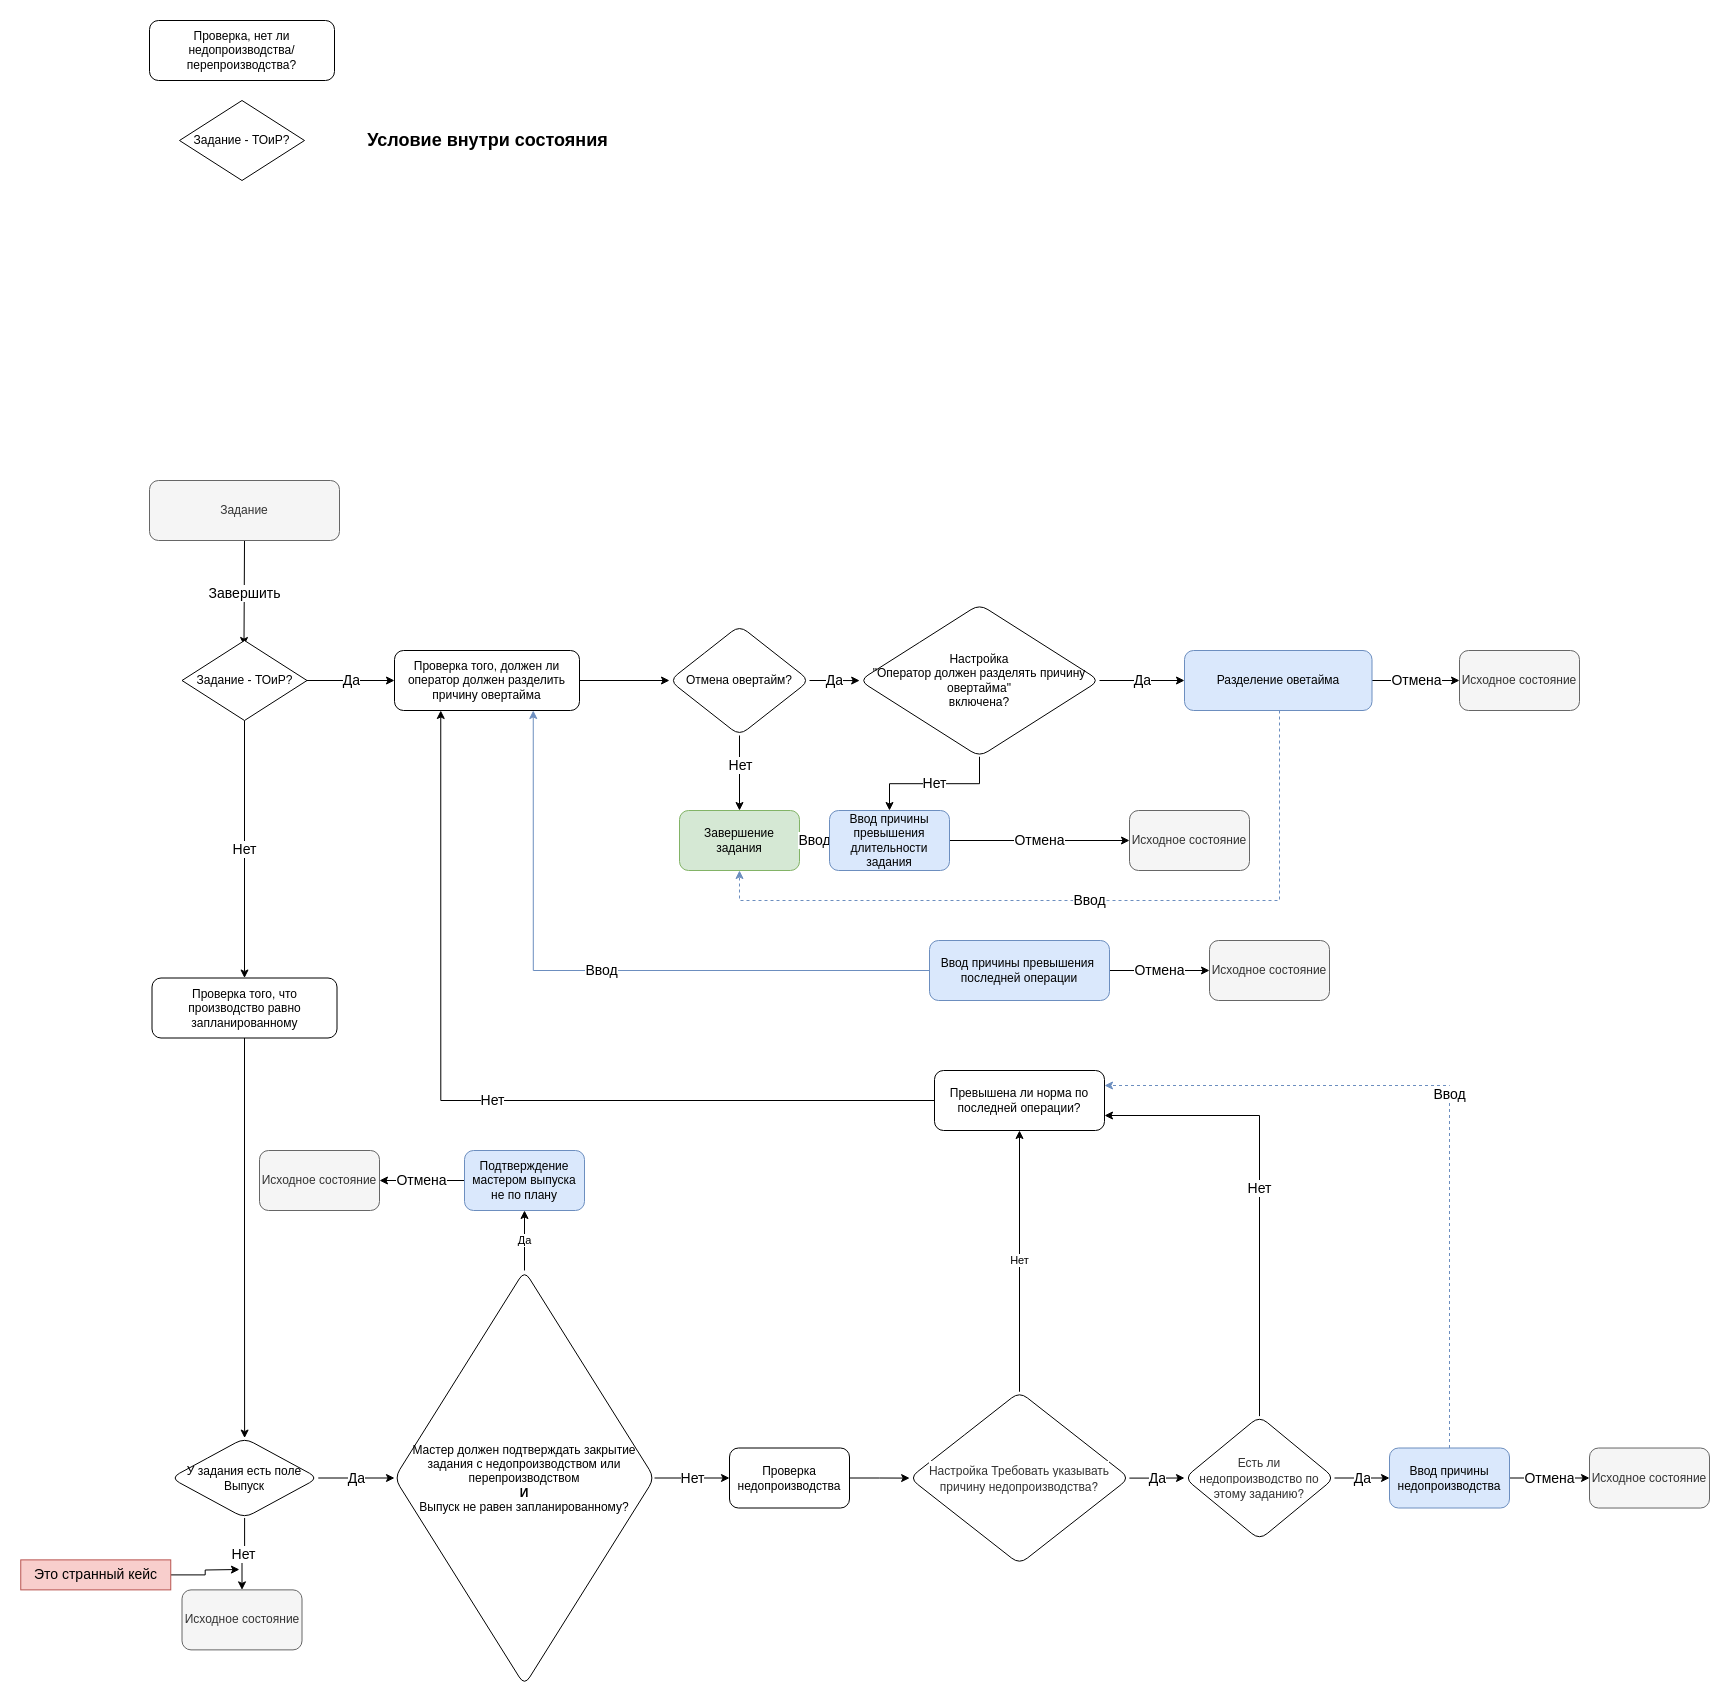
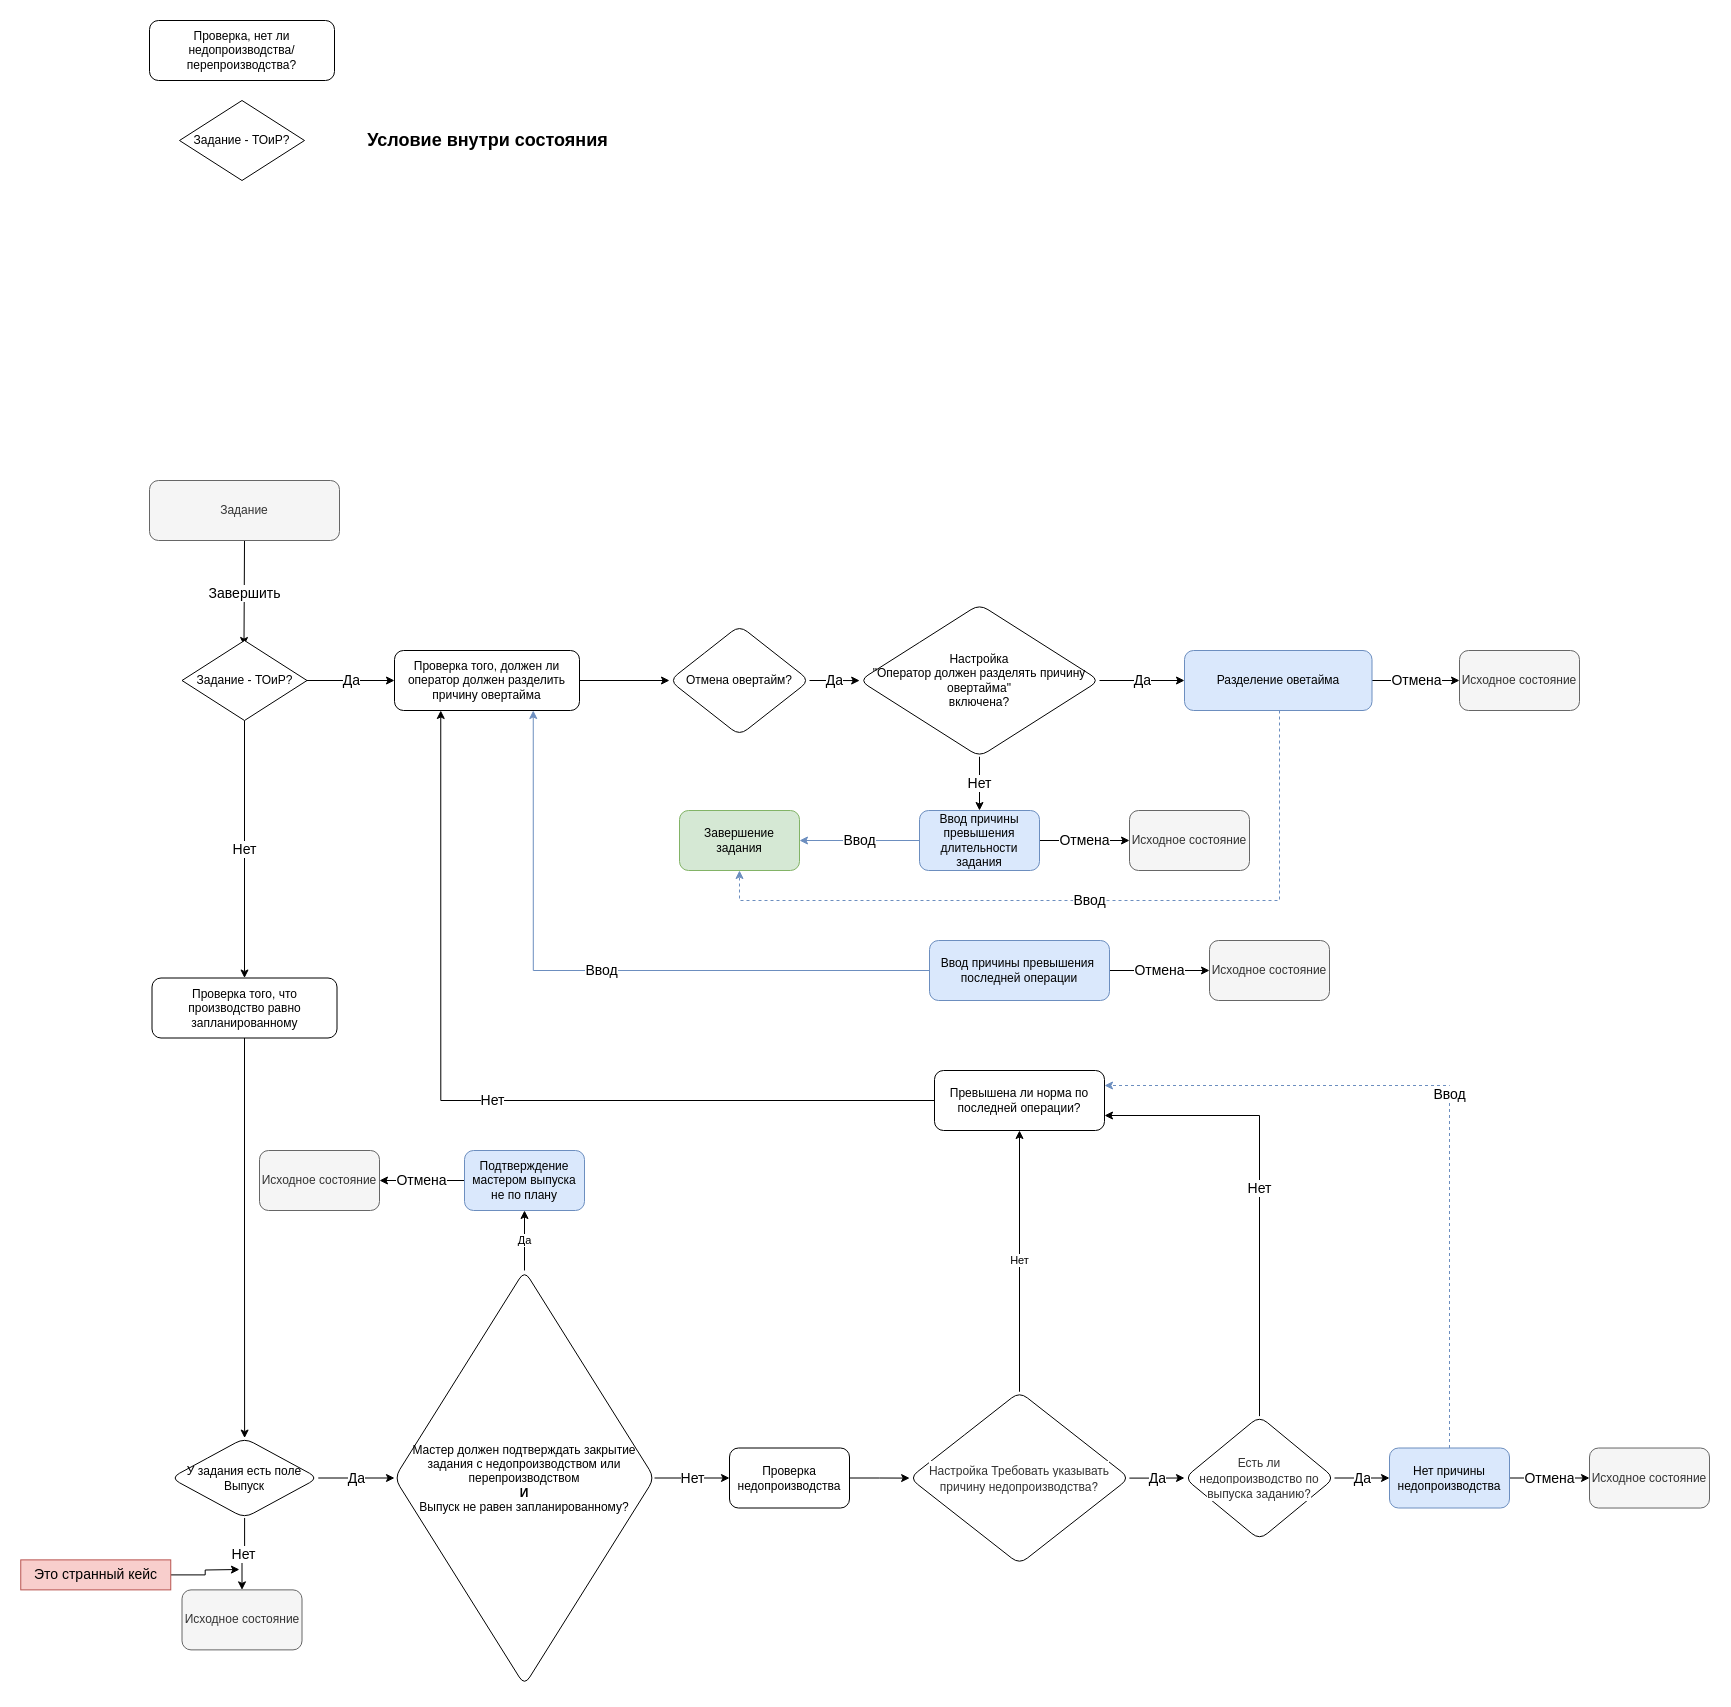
(740, 770) -> none
(890, 841) -> (980, 841)
(1260, 1479) -> (1260, 1479)
(1450, 1479) -> (1450, 1479)
